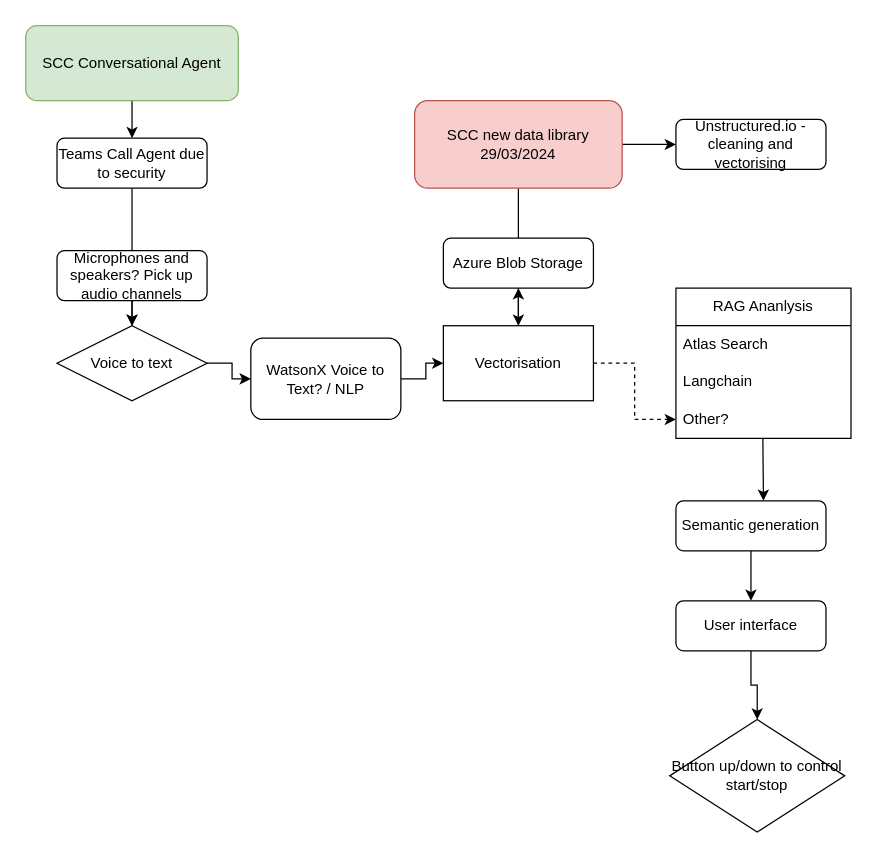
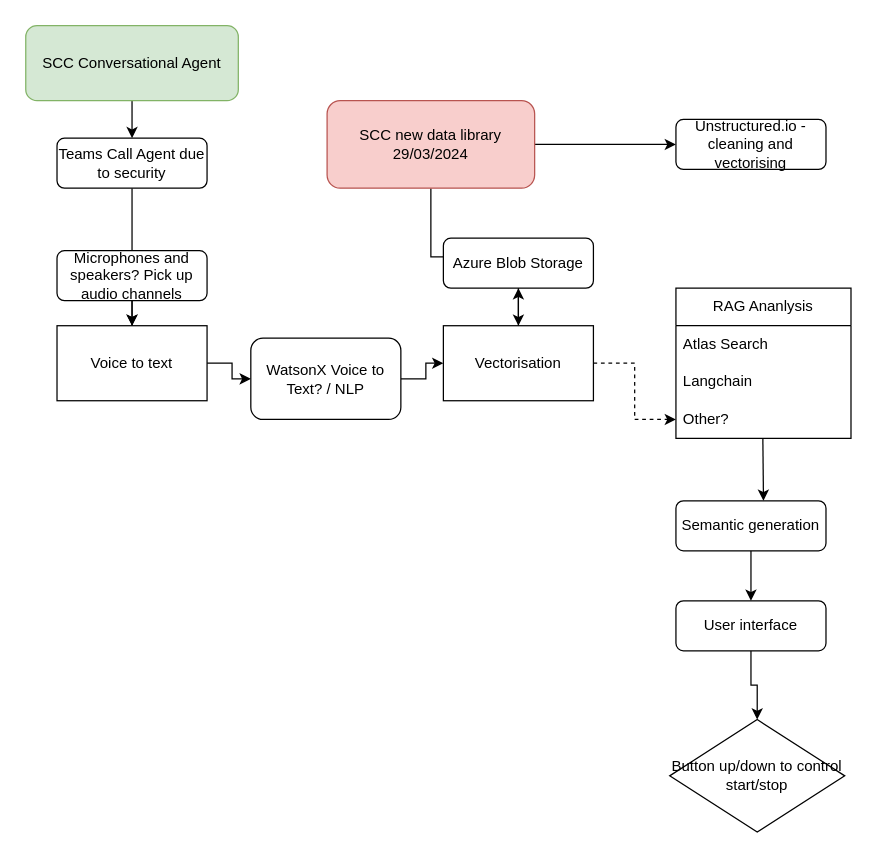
(518, 144) -> (431, 144)
(132, 363) -> (132, 363)
